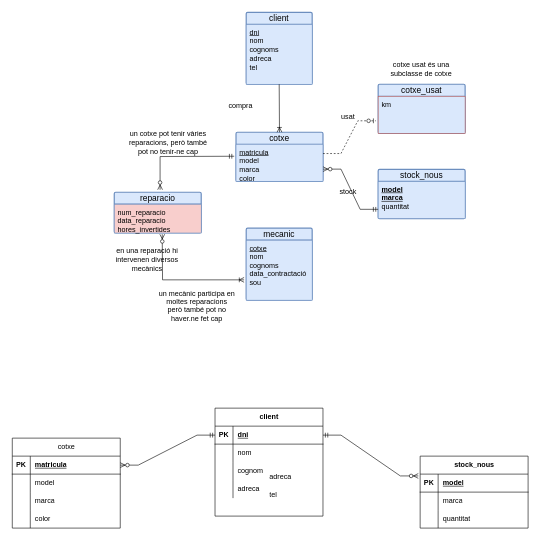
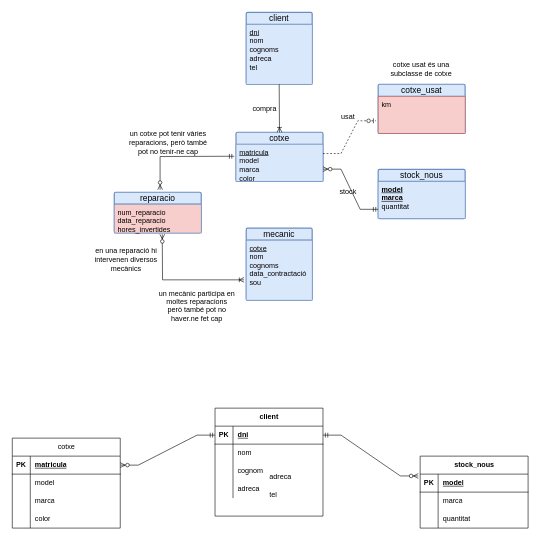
(241, 106) -> (265, 109)
(422, 115) -> (422, 115)
(147, 259) -> (126, 259)
